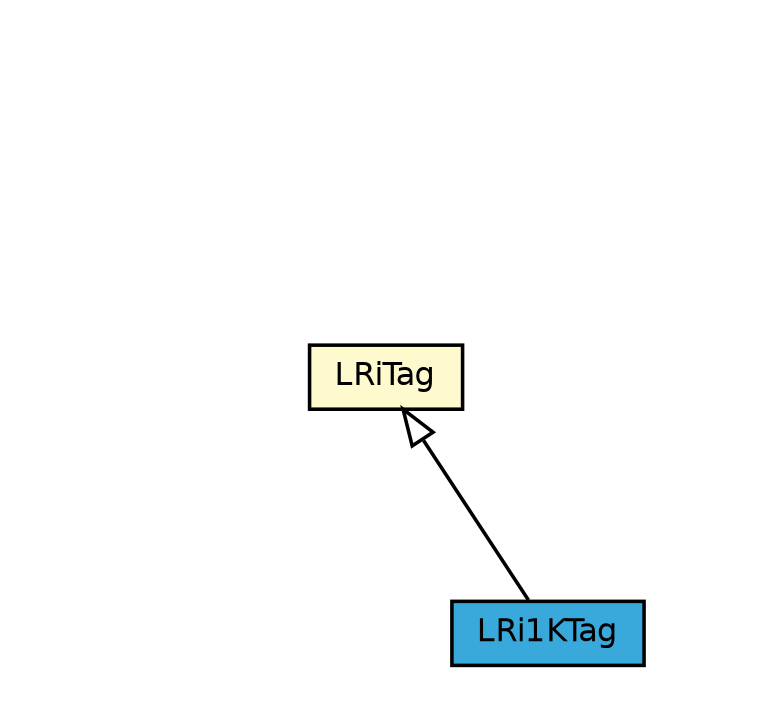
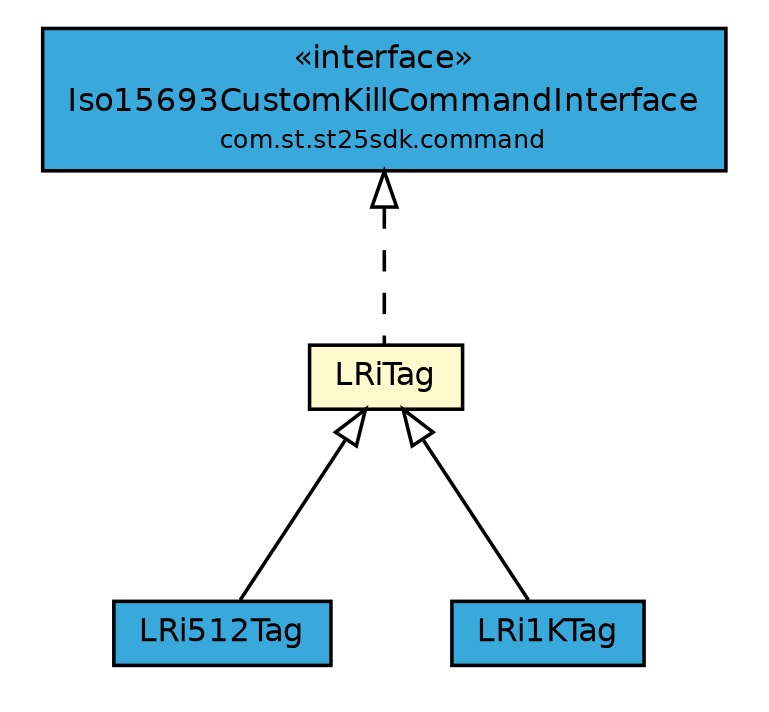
none -> (384, 100)
none -> (221, 633)
